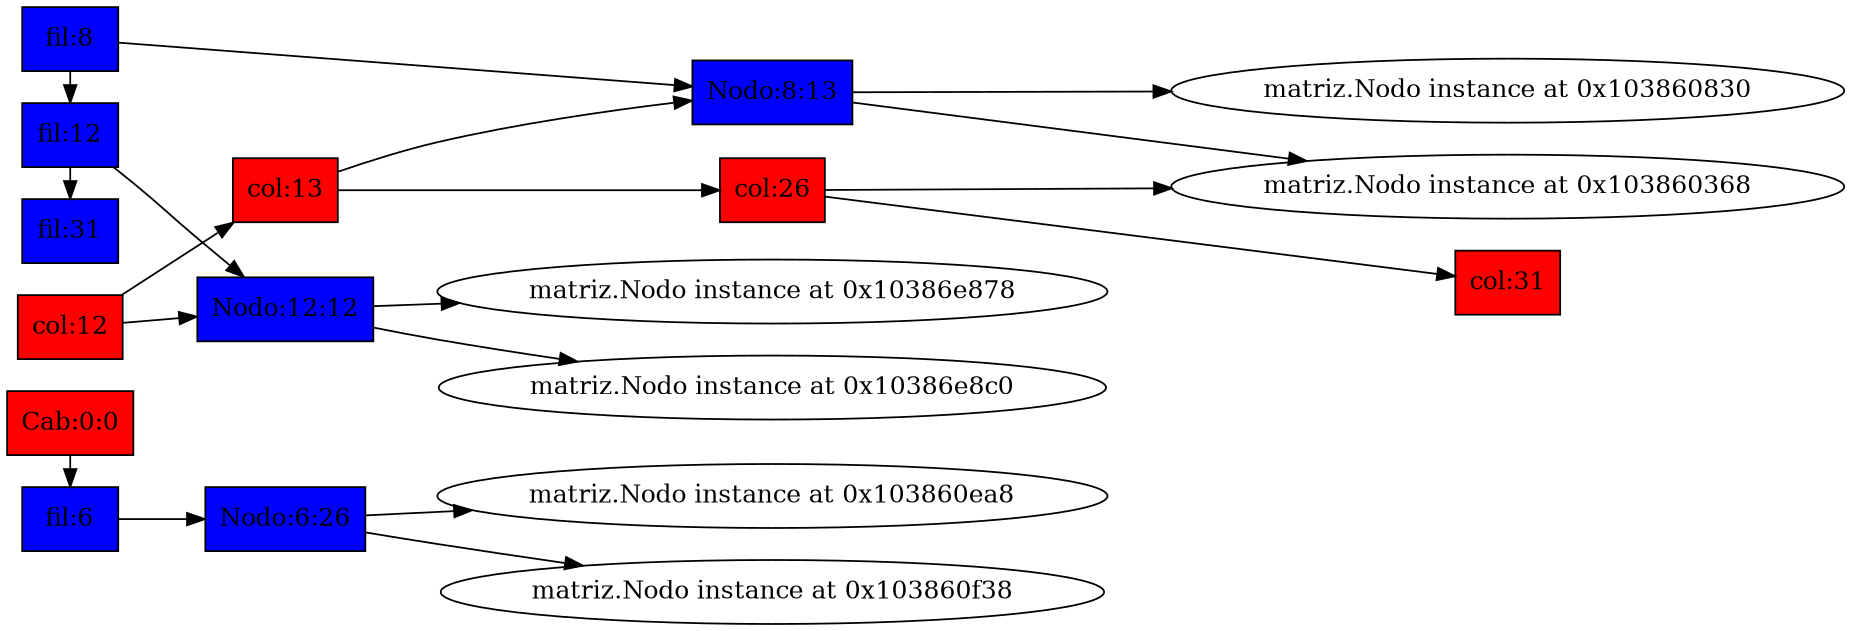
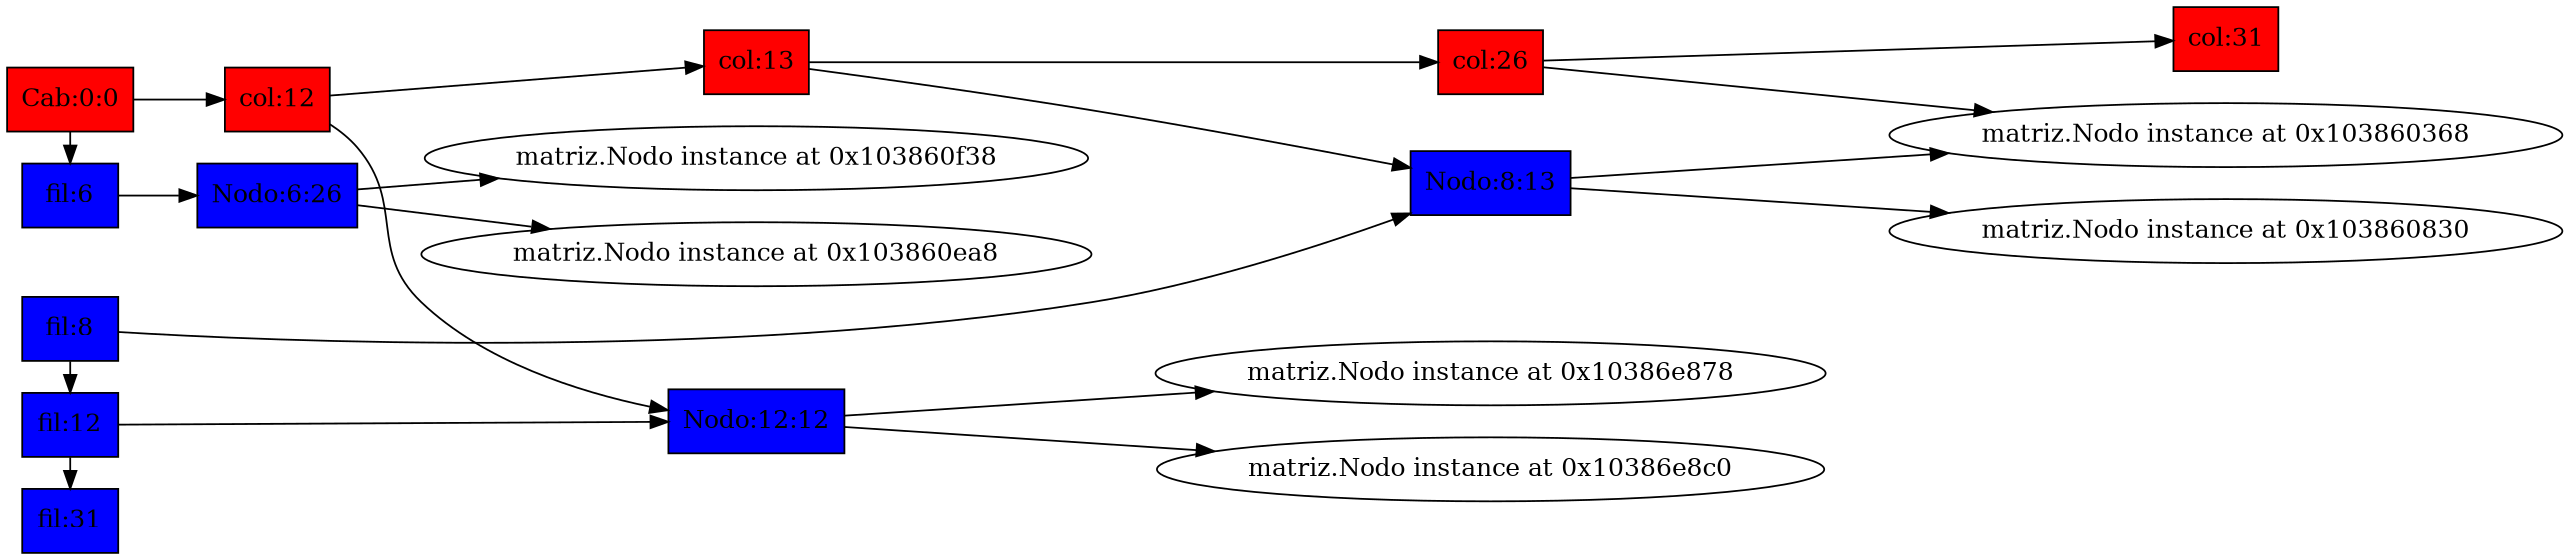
none -> (170, 100)
